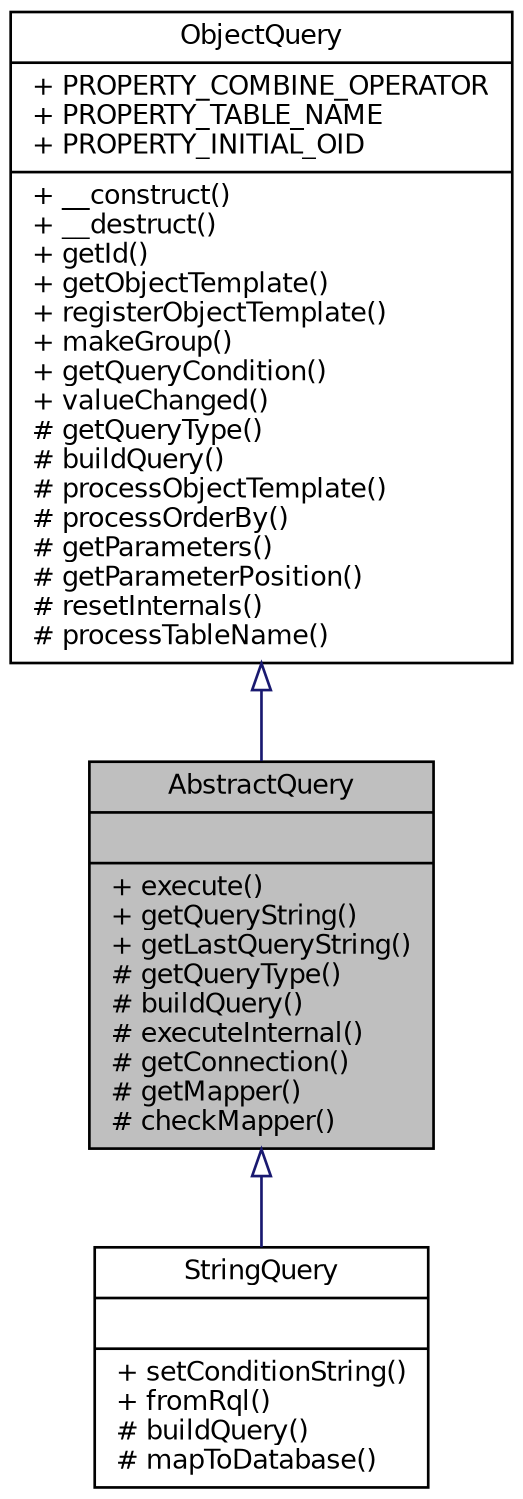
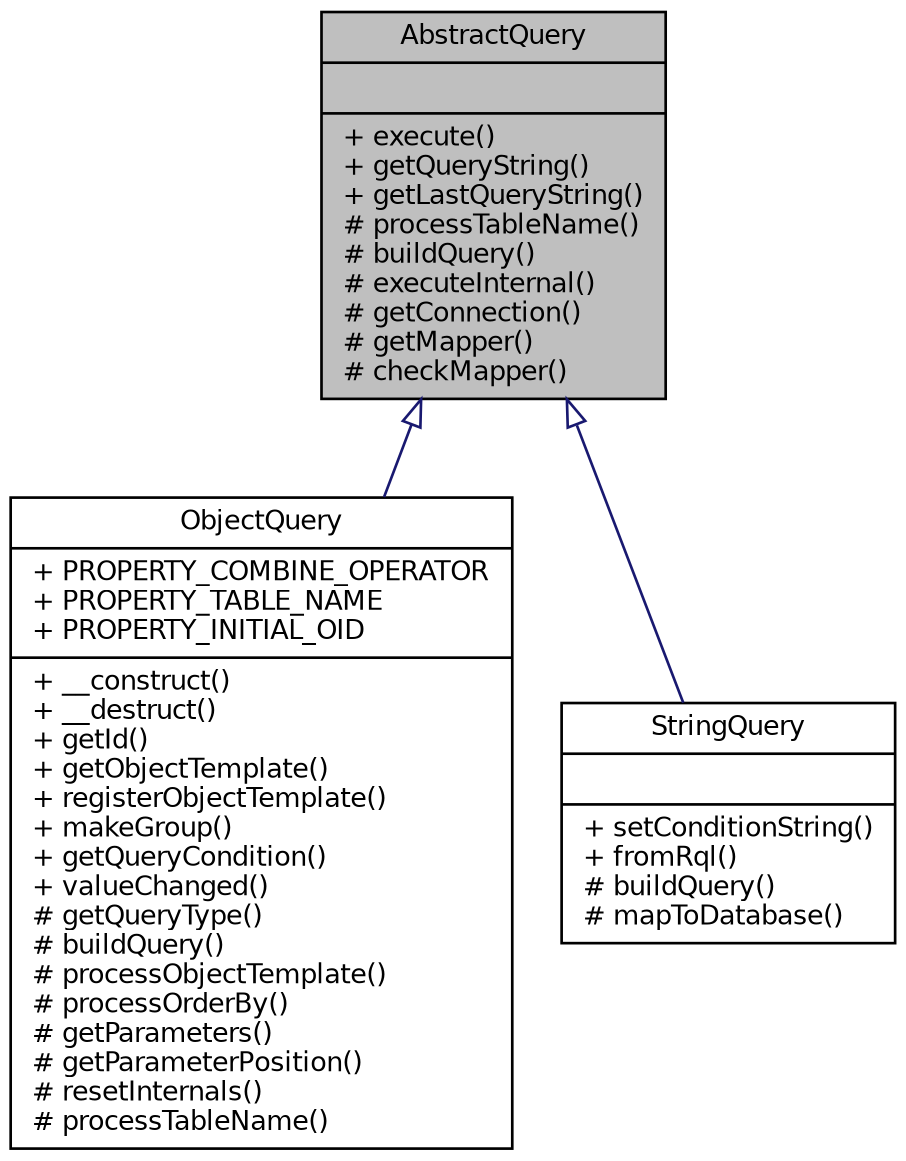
(261, 726) -> (398, 461)
(227, 975) -> (492, 225)
